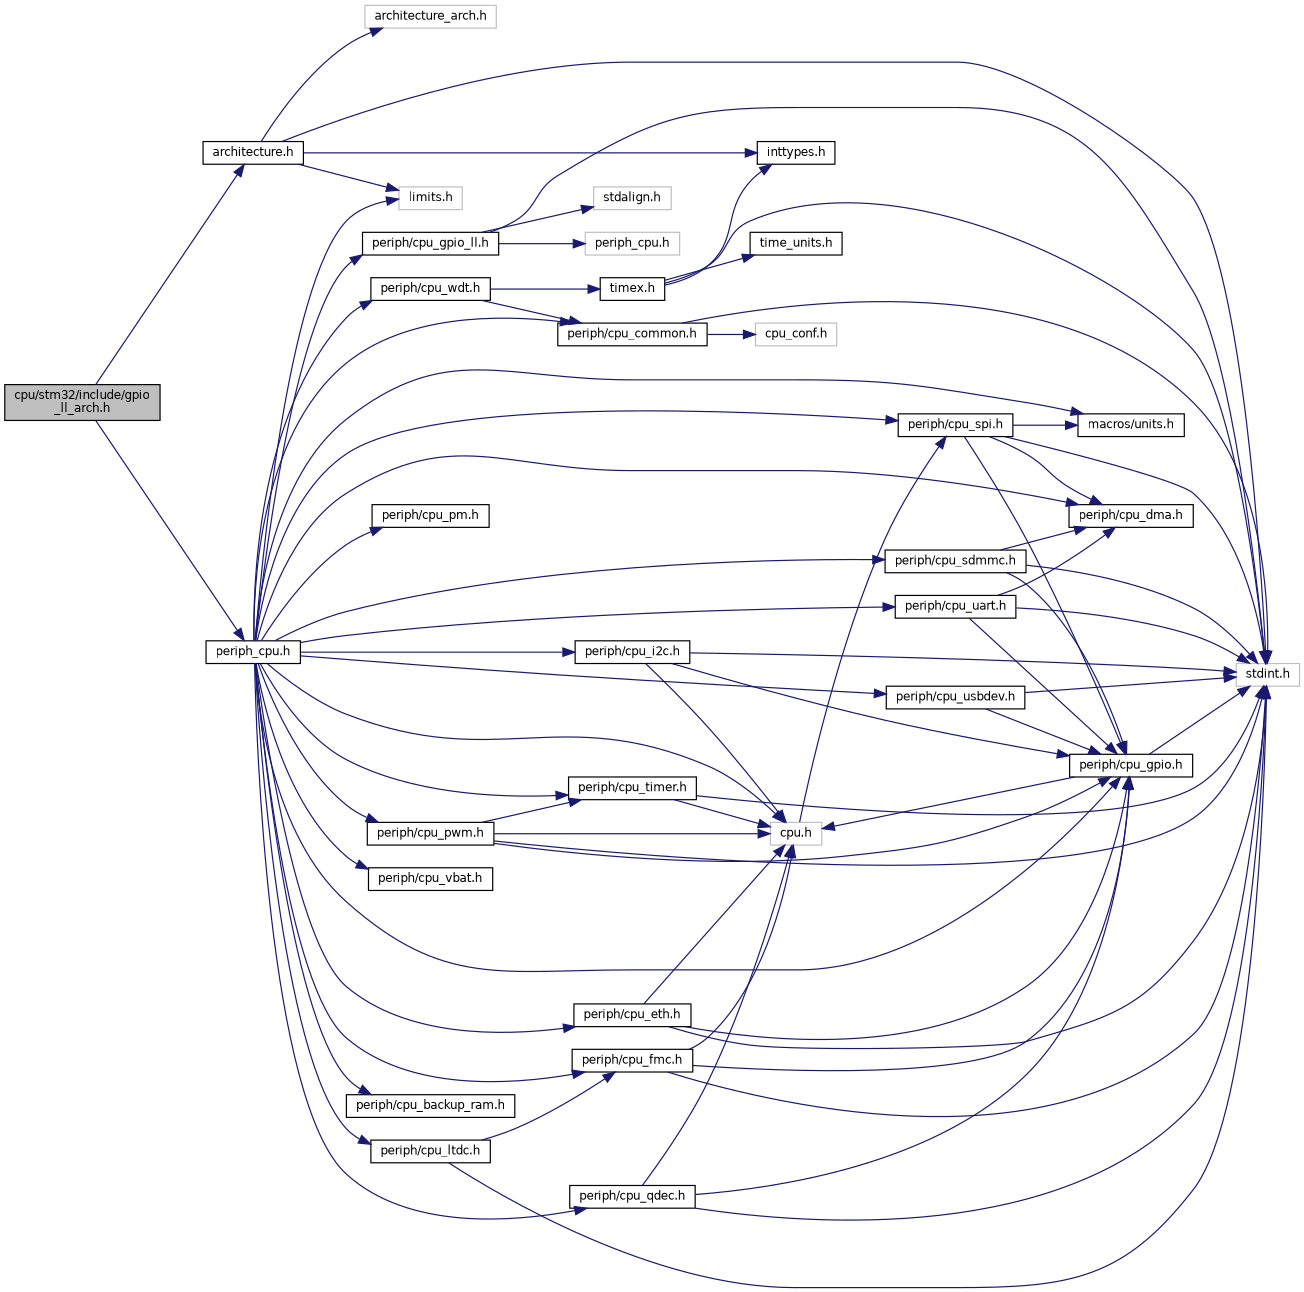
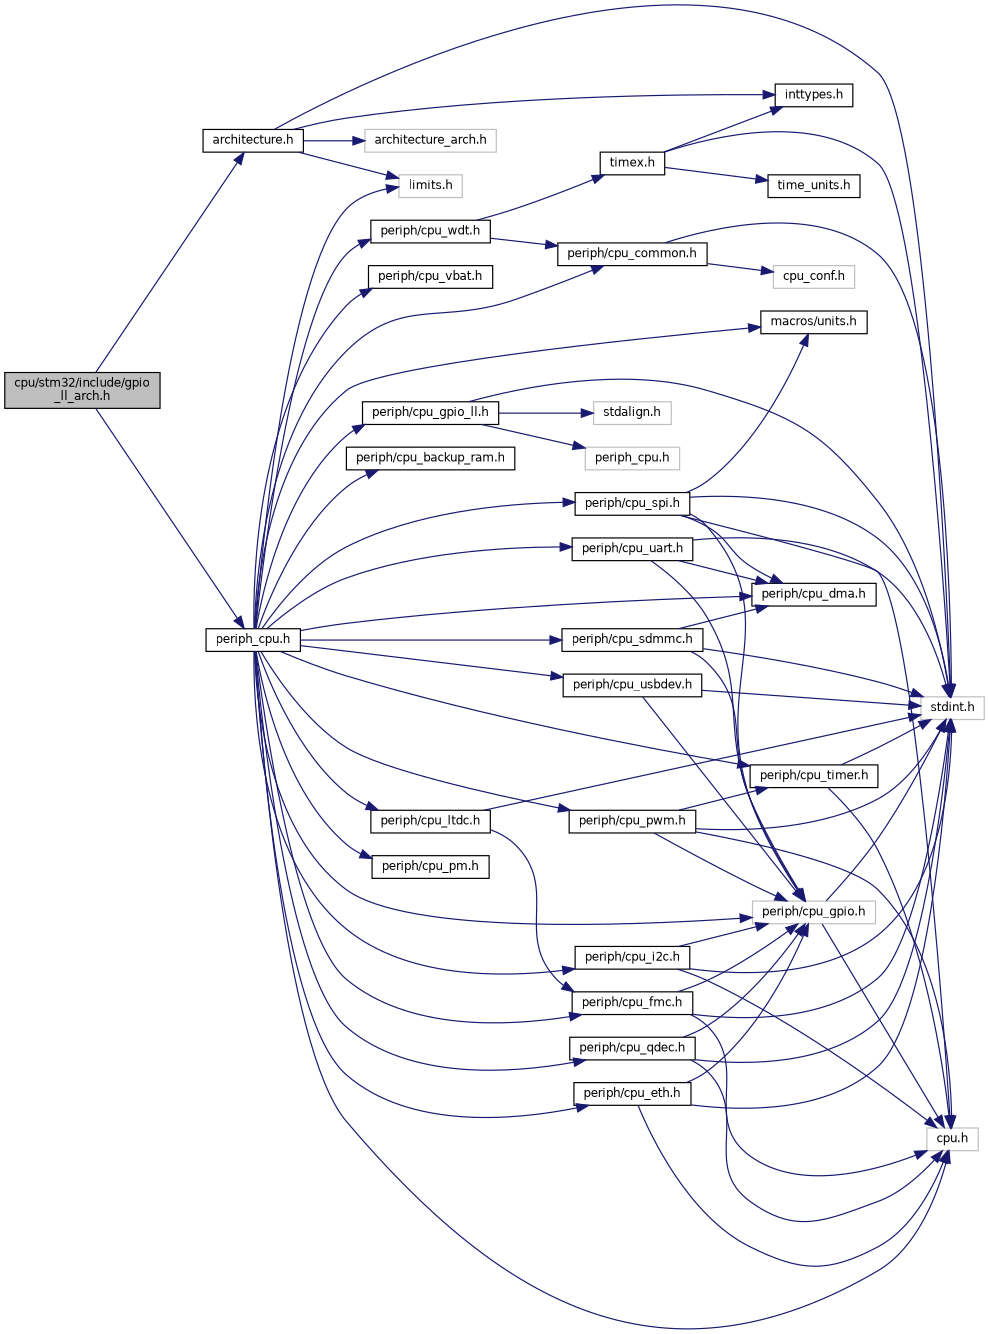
(851, 627) -> (915, 739)
(1131, 766) -> (814, 912)
